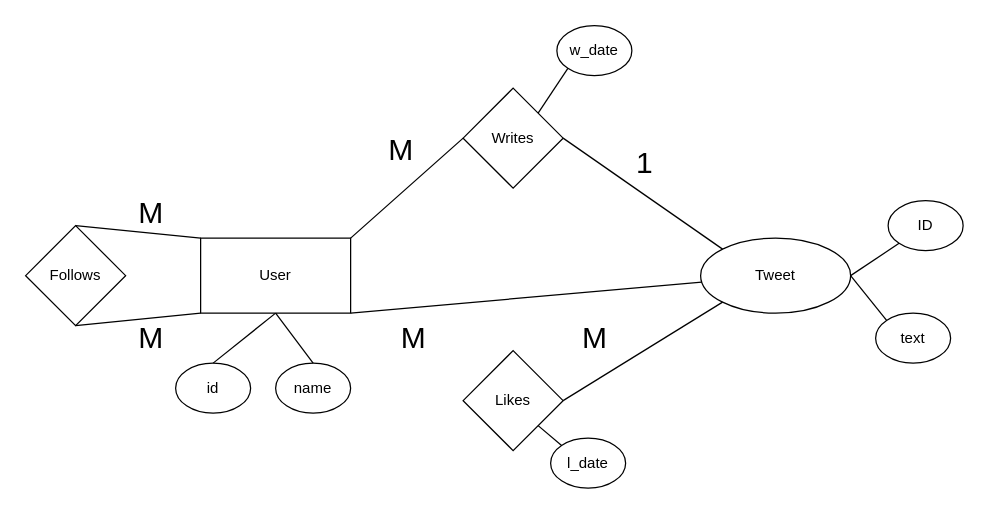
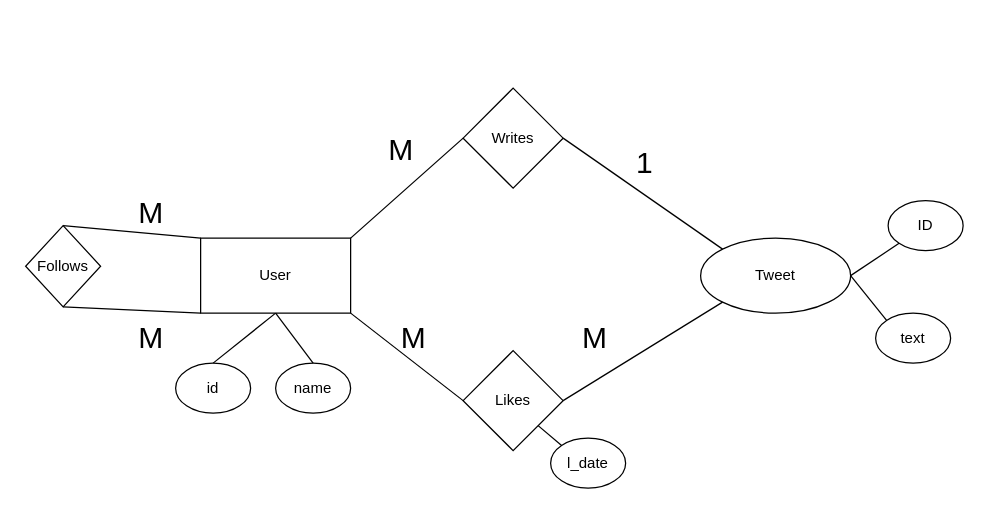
(594, 51) -> none
(553, 91) -> none
(76, 276) -> (63, 266)
(526, 298) -> (407, 357)
